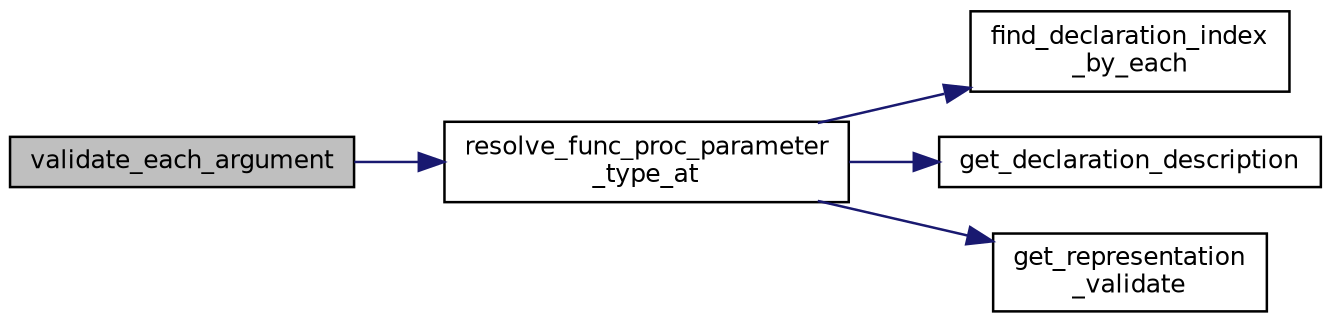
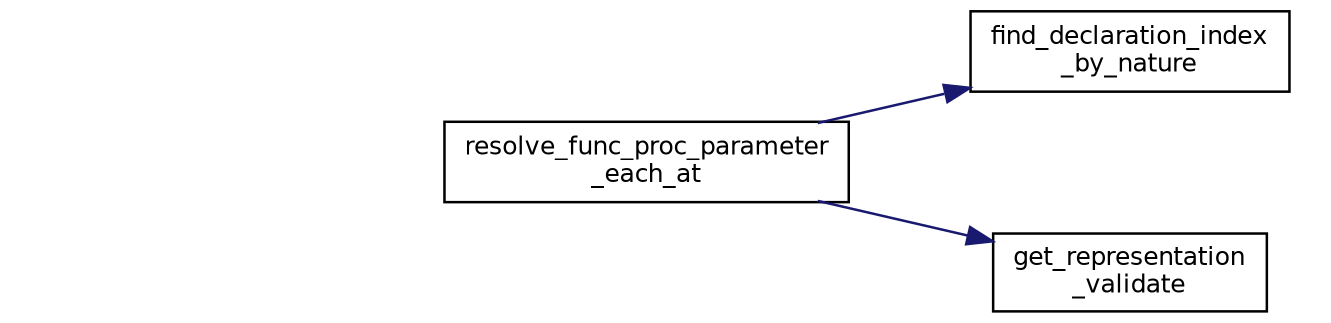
(1130, 51) -> (1130, 51)
(182, 162) -> none
(647, 162) -> (647, 162)
(1130, 162) -> none
